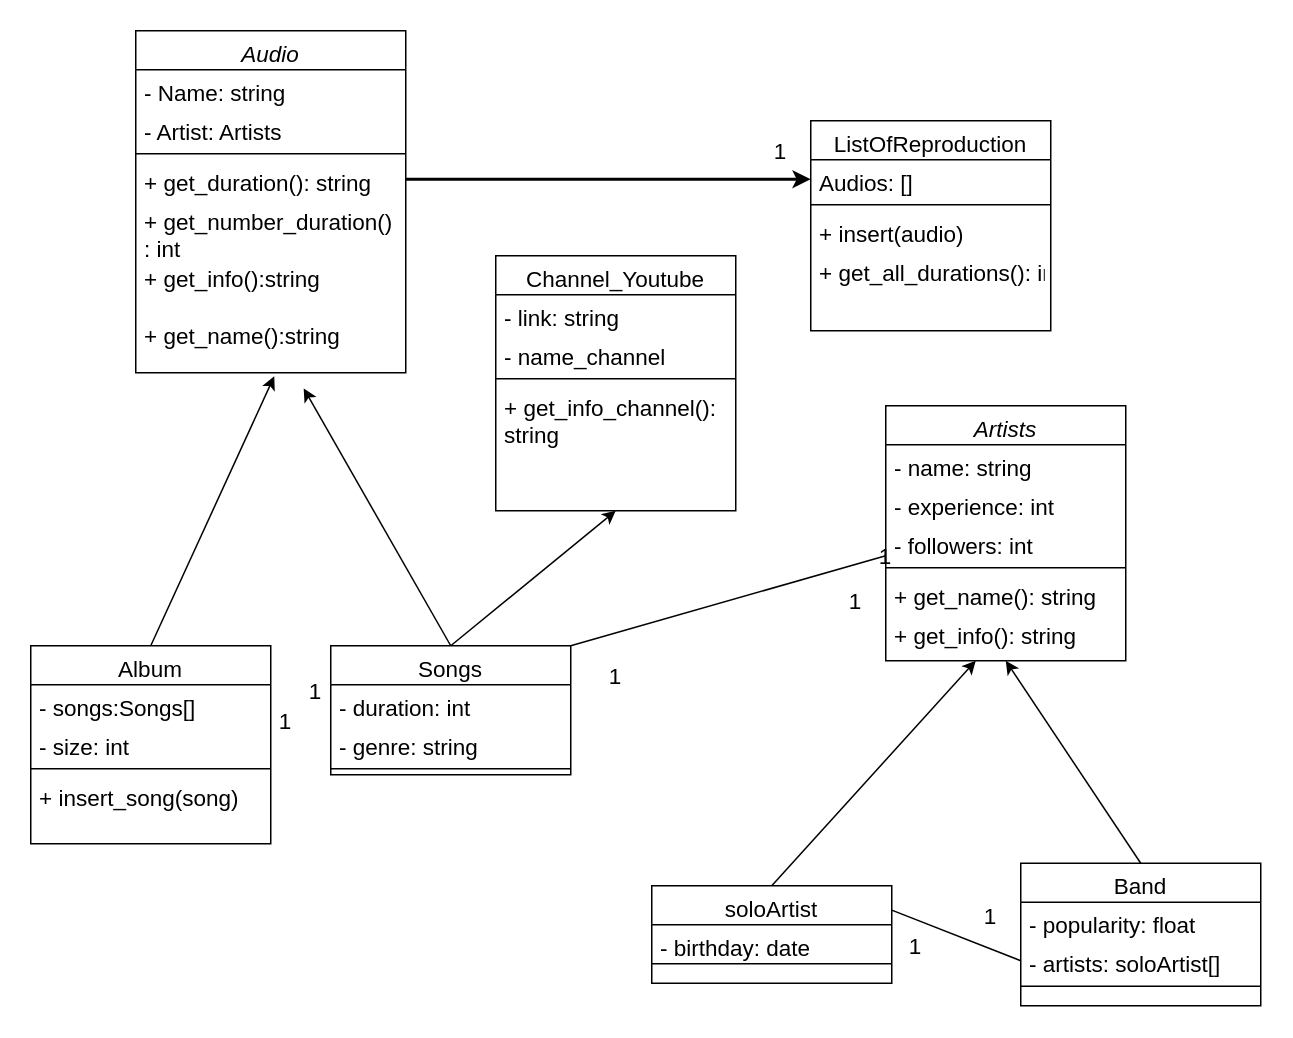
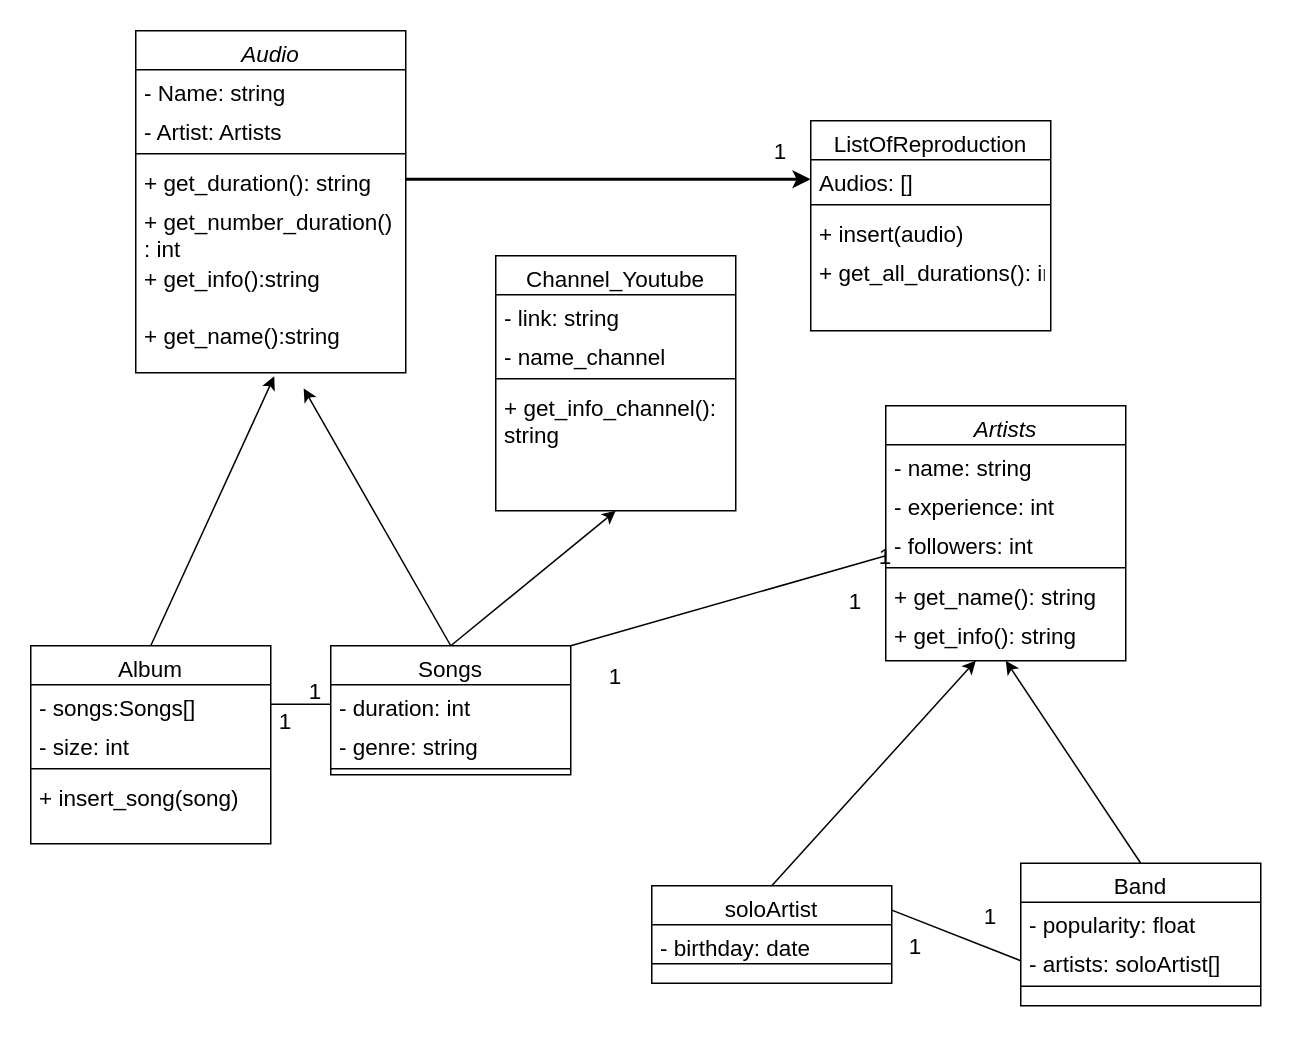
none -> (300, 704)
